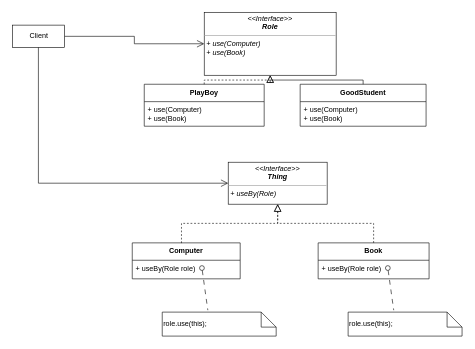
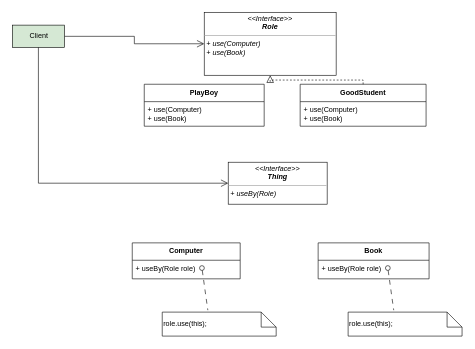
(38, 36) -> (38, 36)
(236, 80) -> none
(317, 80) -> (317, 80)
(219, 224) -> none
(336, 224) -> none
